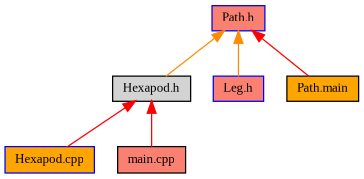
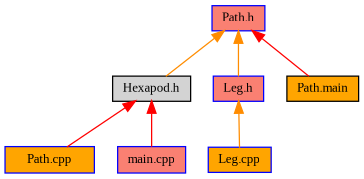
(50, 160) -> (50, 160)
(152, 160) -> (152, 160)
none -> (240, 160)
